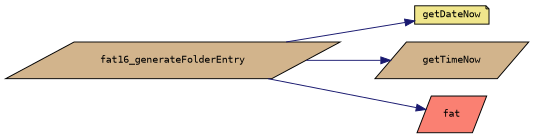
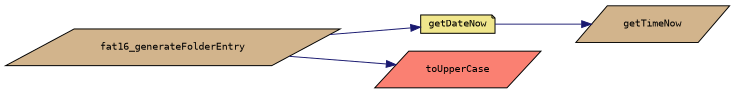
(343, 60) -> (538, 24)
(452, 114) -> (458, 70)
